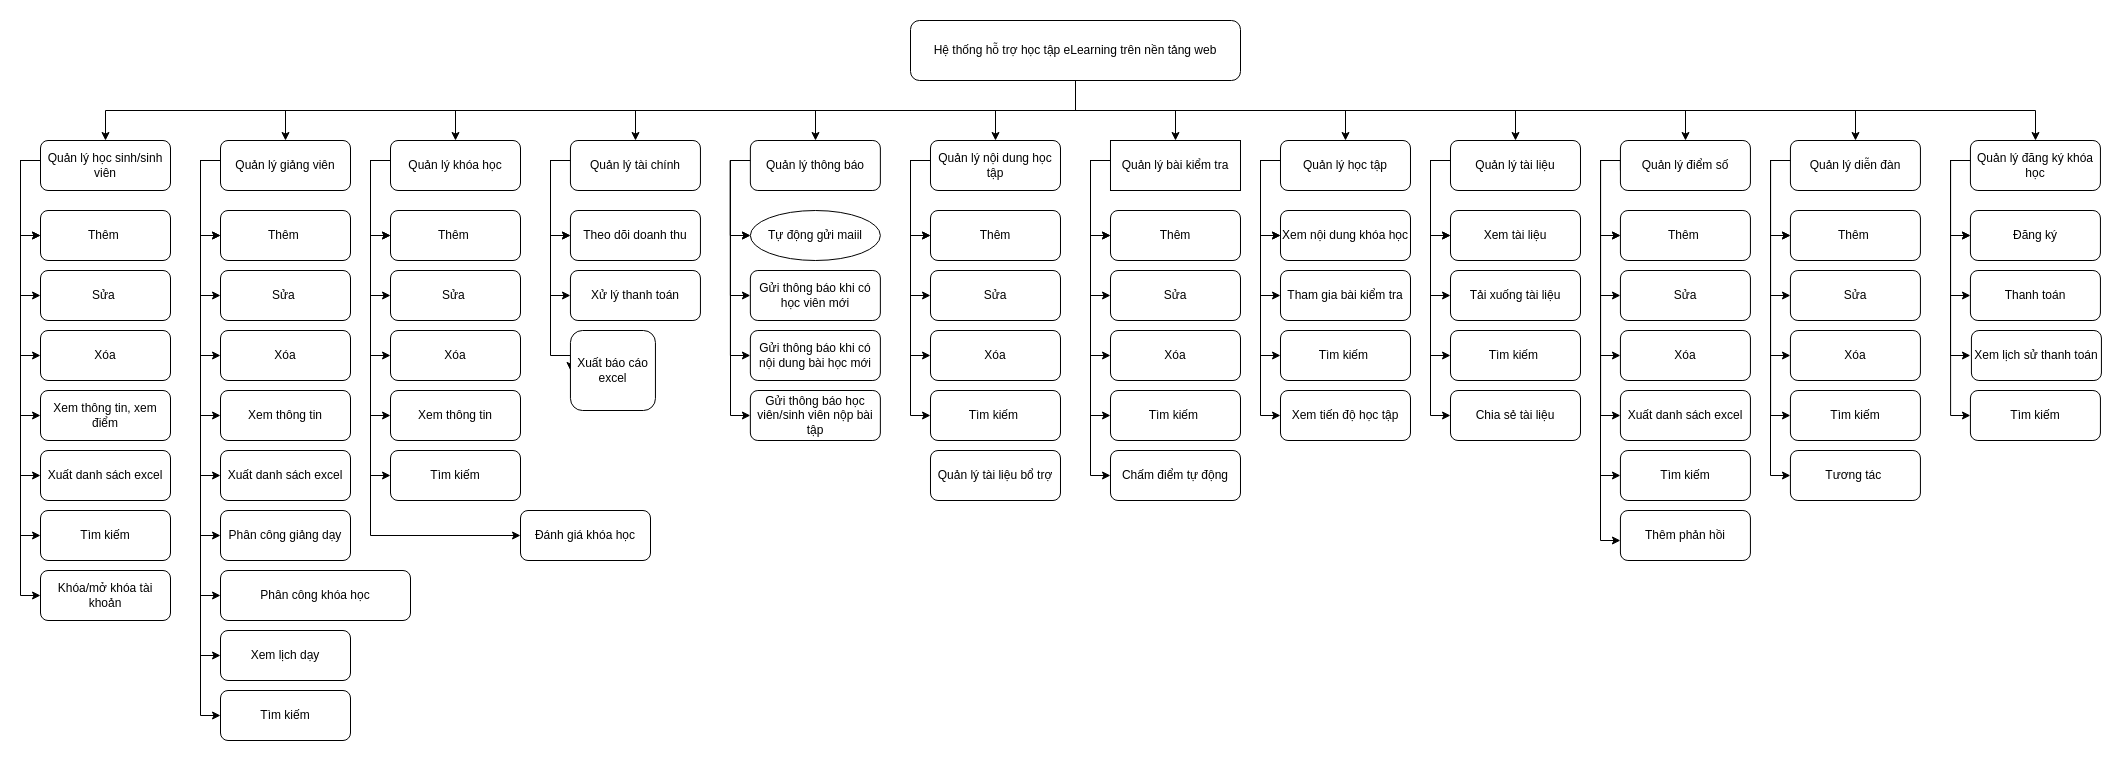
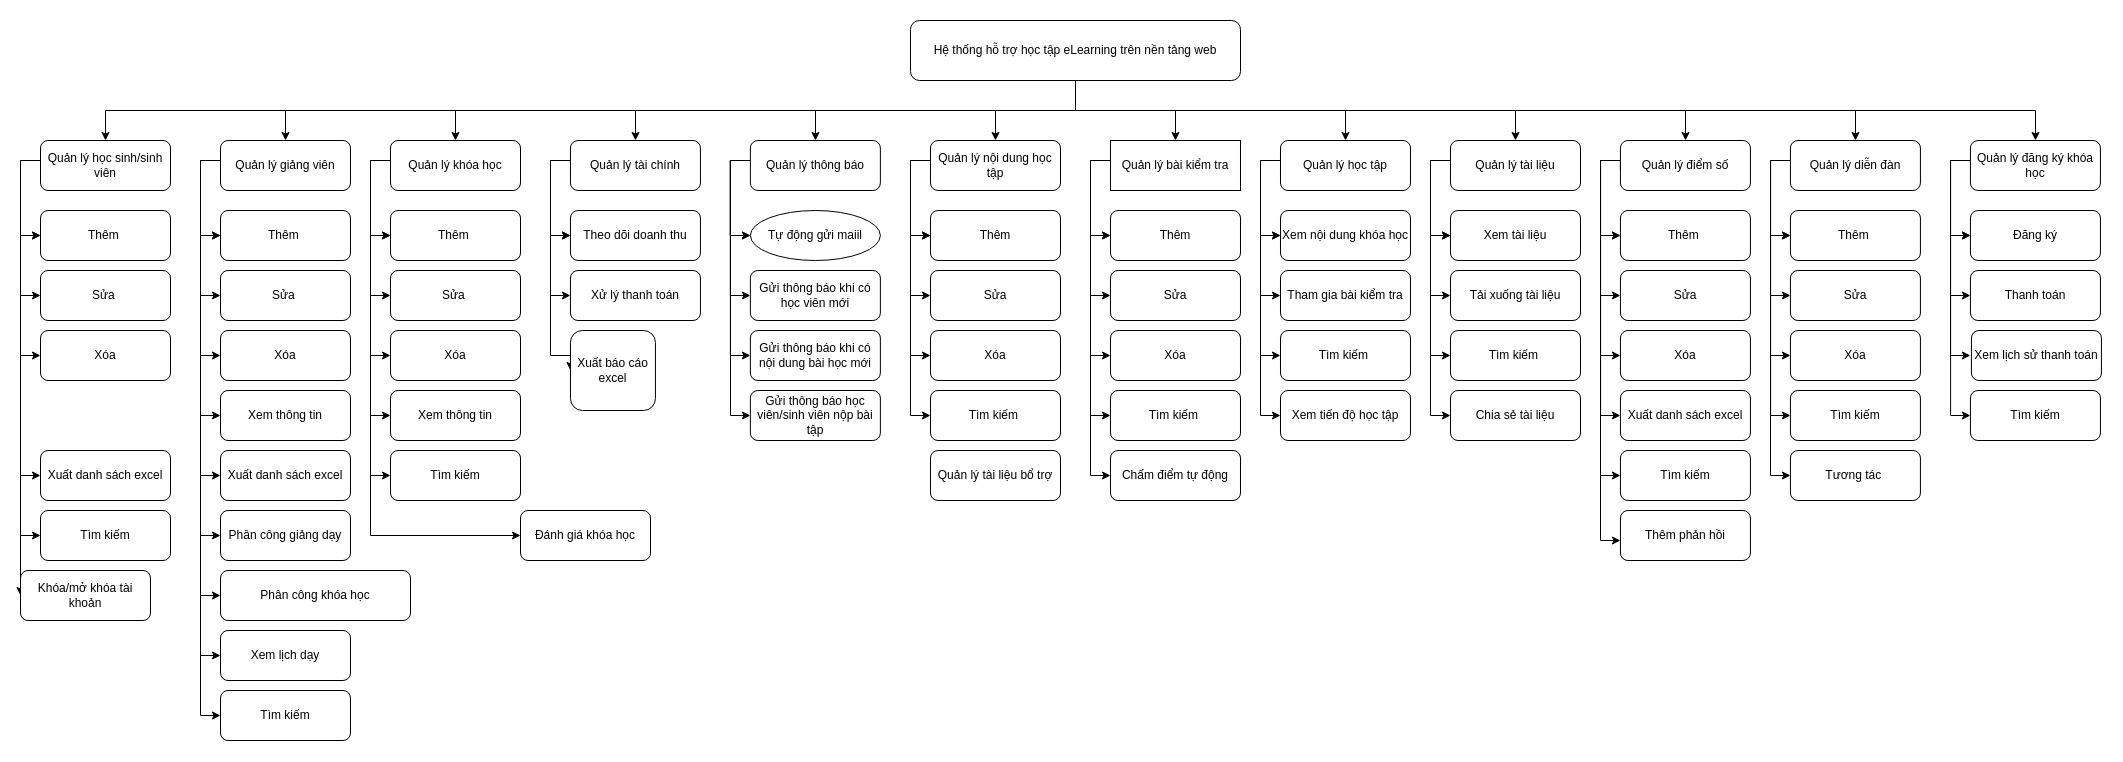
(28, 416) -> none
(106, 416) -> none
(106, 596) -> (86, 596)
